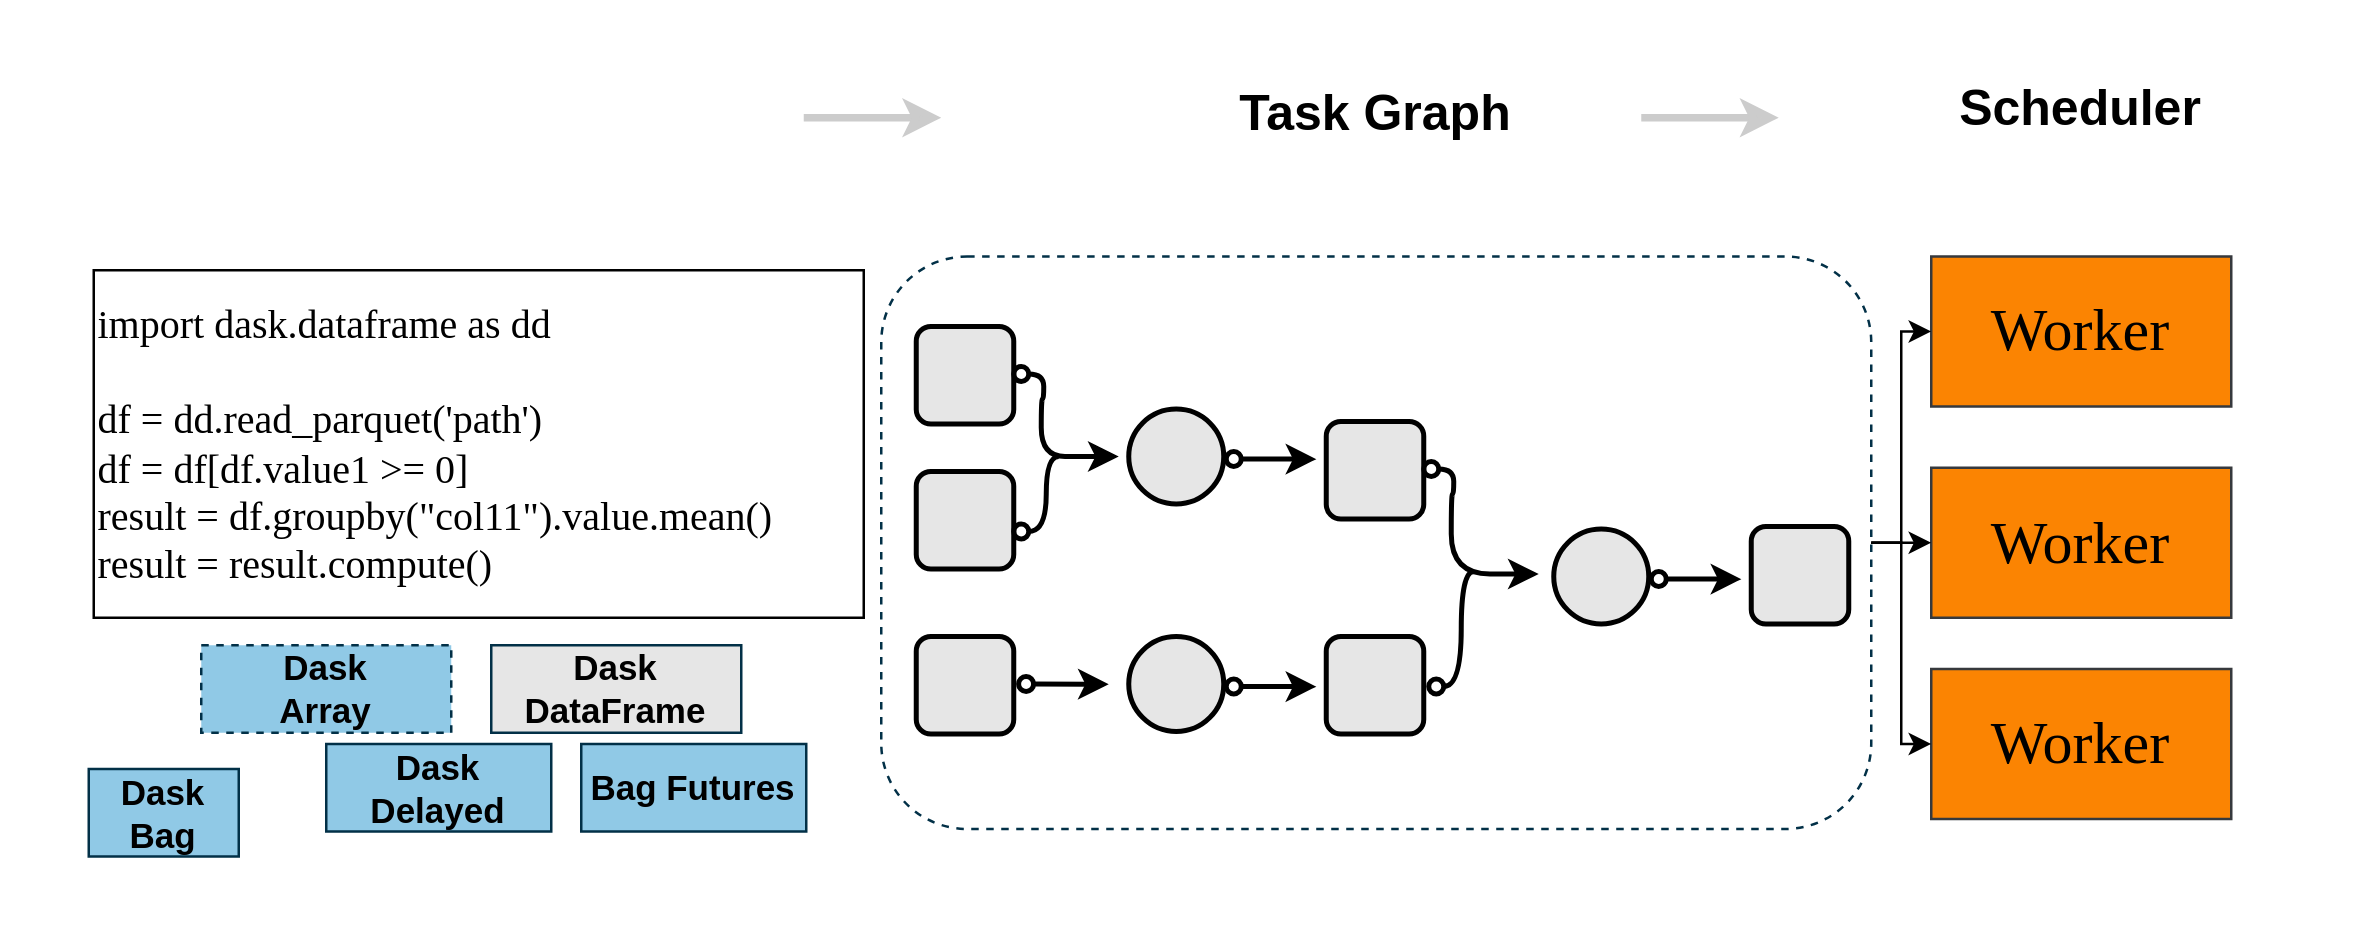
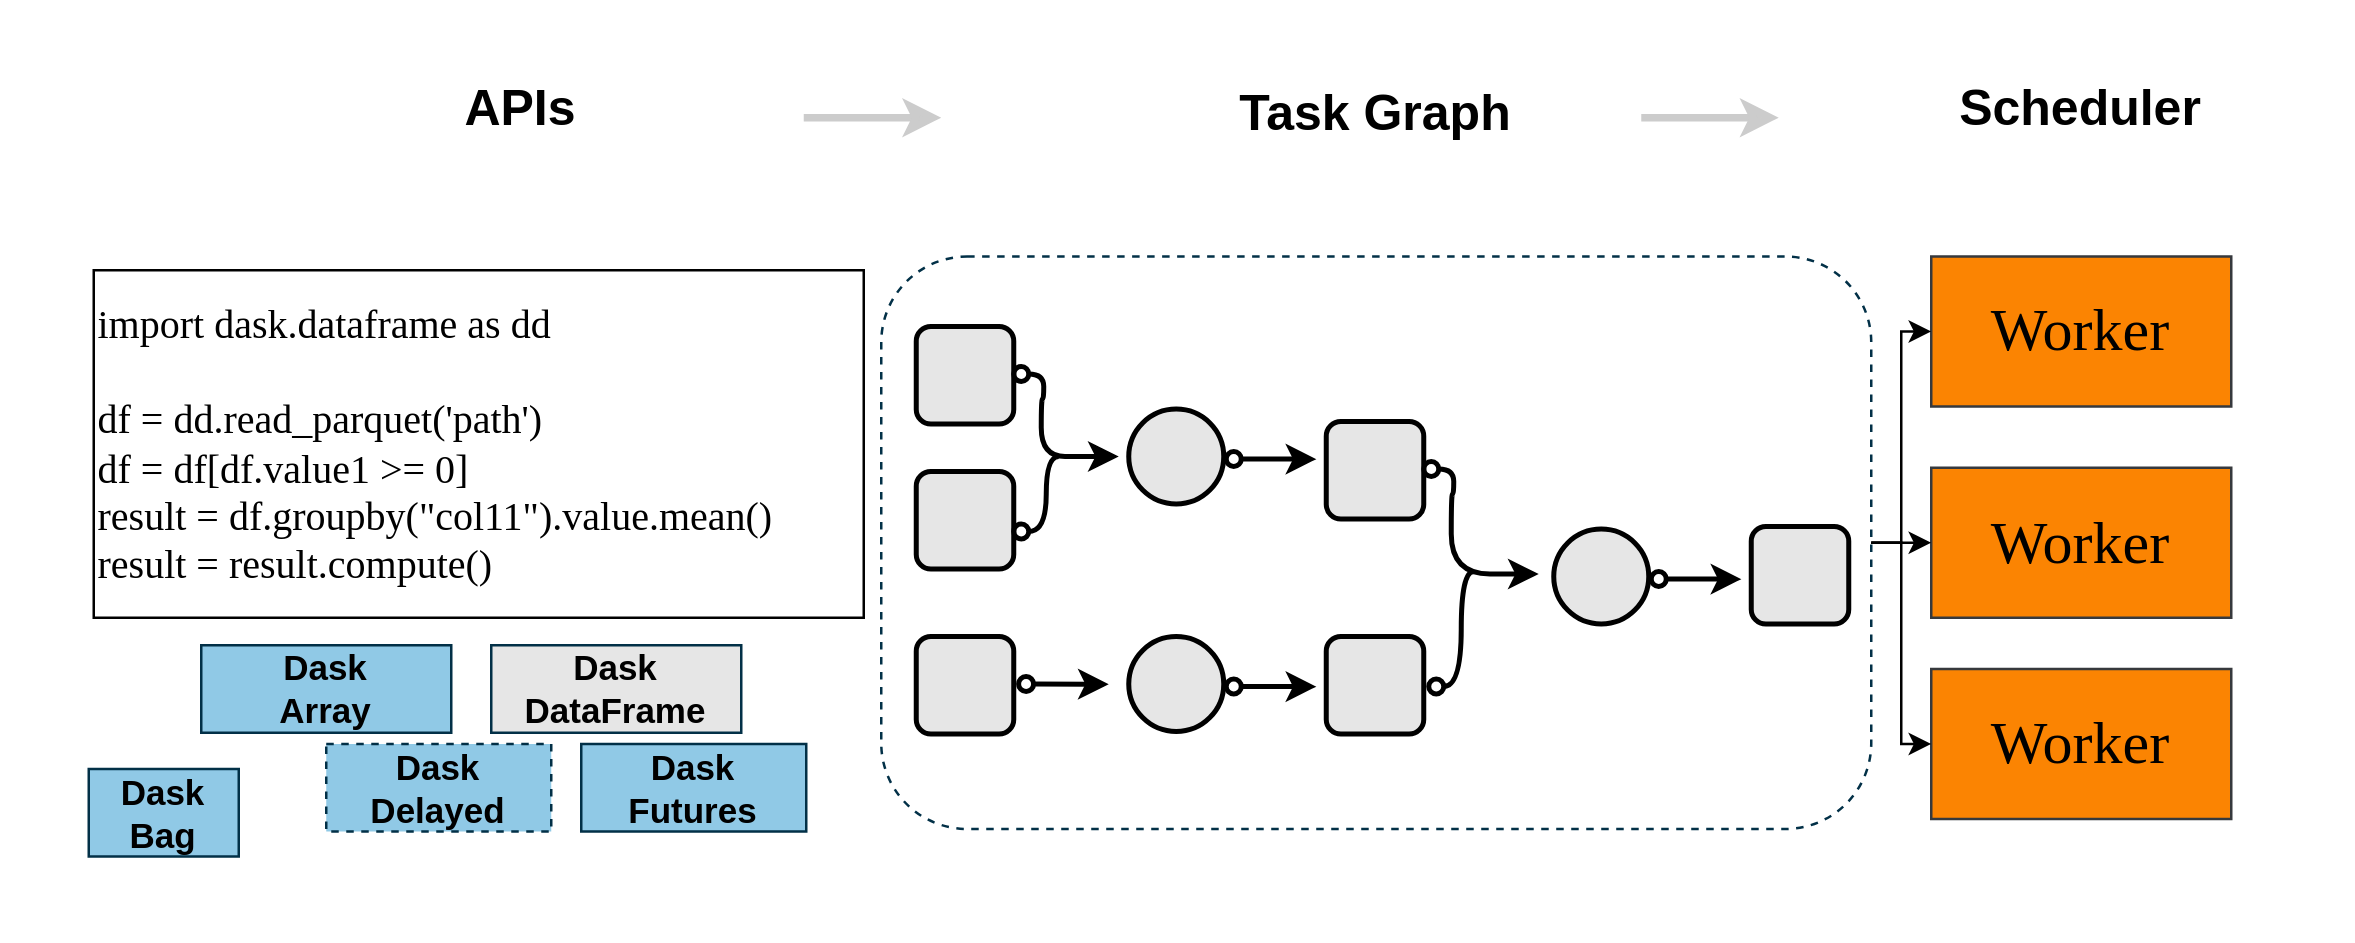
none -> (521, 106)
(326, 689) -> (326, 689)
(439, 788) -> (439, 788)
(694, 789) -> (694, 789)
